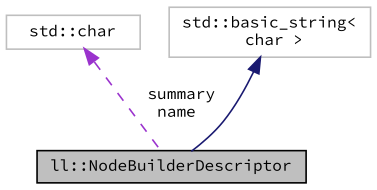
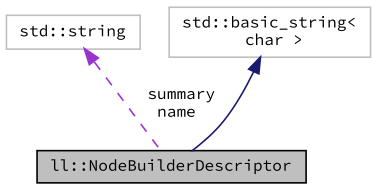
(73, 32) -> (73, 32)
